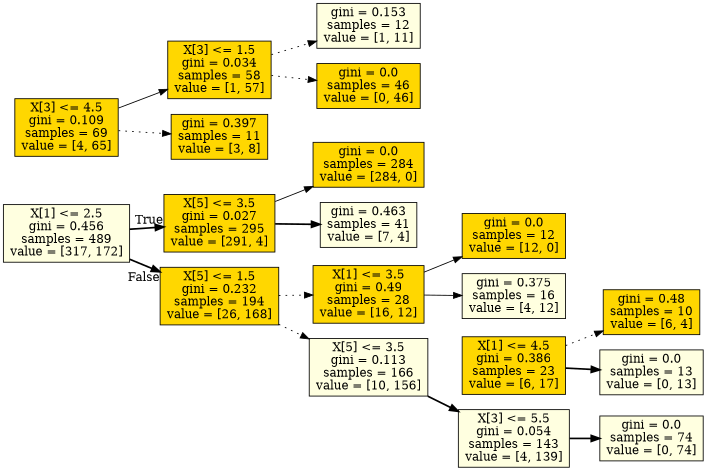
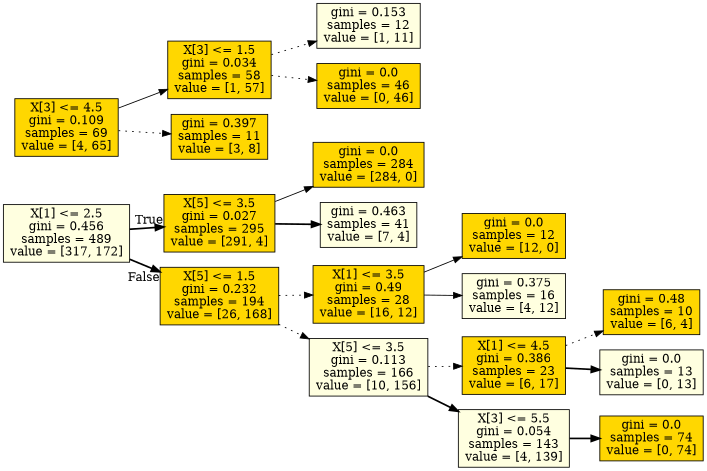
none -> (441, 366)
(652, 438) -> (652, 438)
